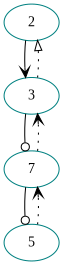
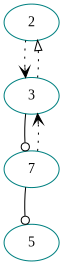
(25, 54) -> (25, 54)
(38, 211) -> none
